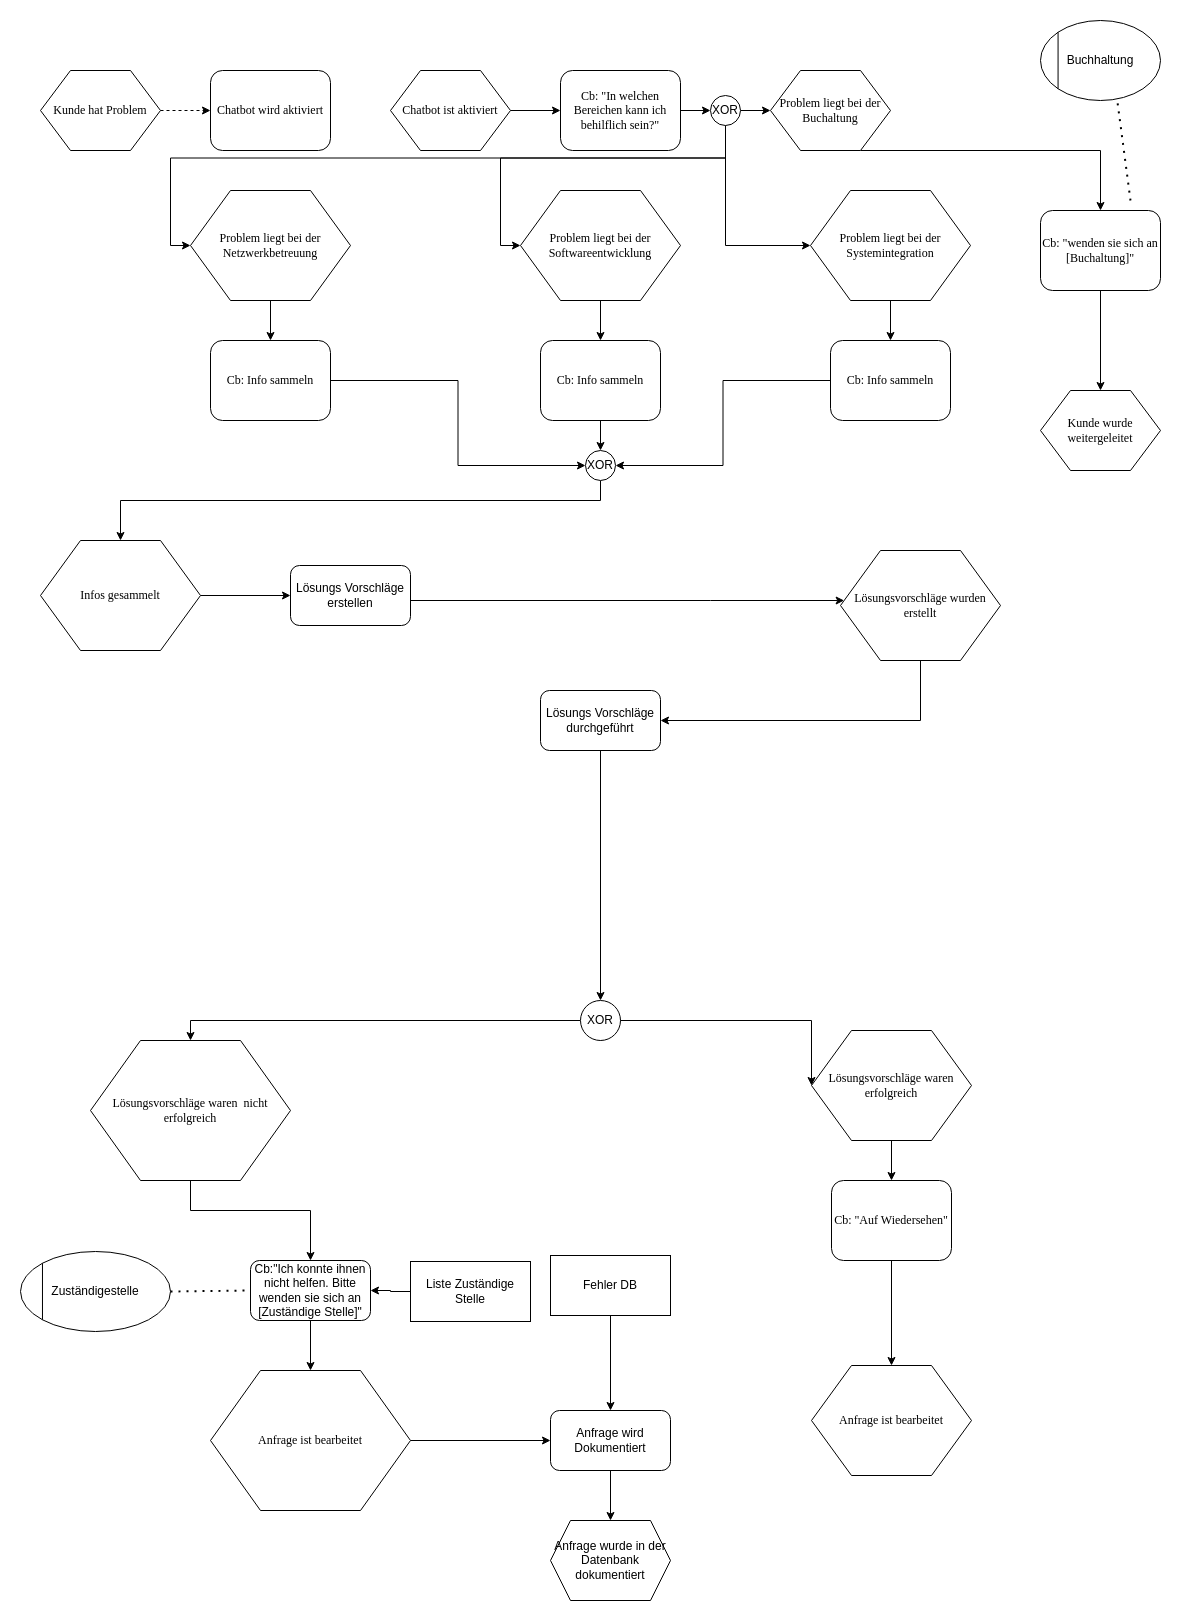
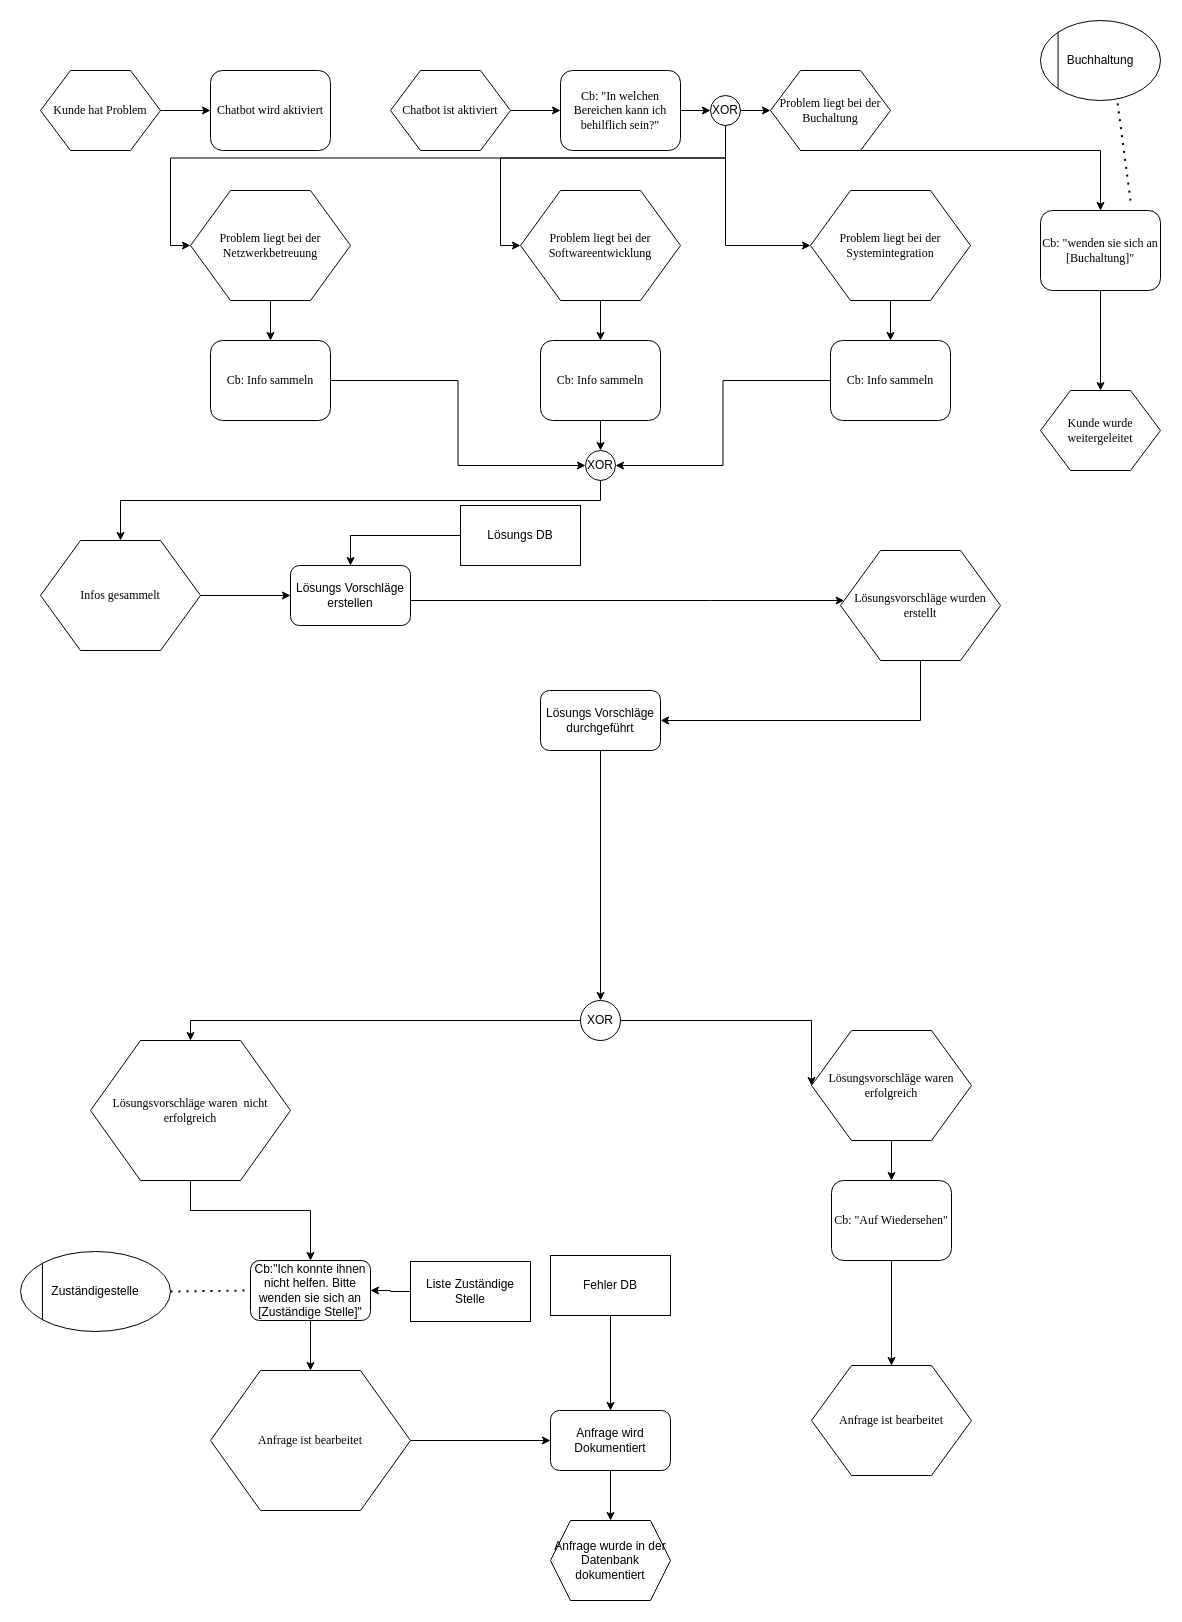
(183, 111) -> (183, 111)
none -> (395, 536)
none -> (521, 536)
